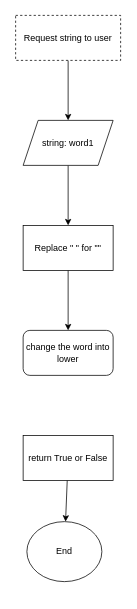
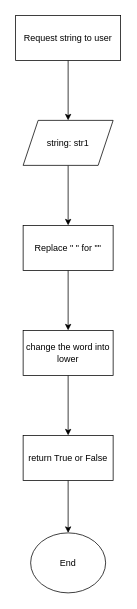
(68, 38) -> (68, 38)
(68, 143) -> (68, 143)
(68, 353) -> (68, 353)
none -> (68, 429)
(64, 552) -> (68, 563)
